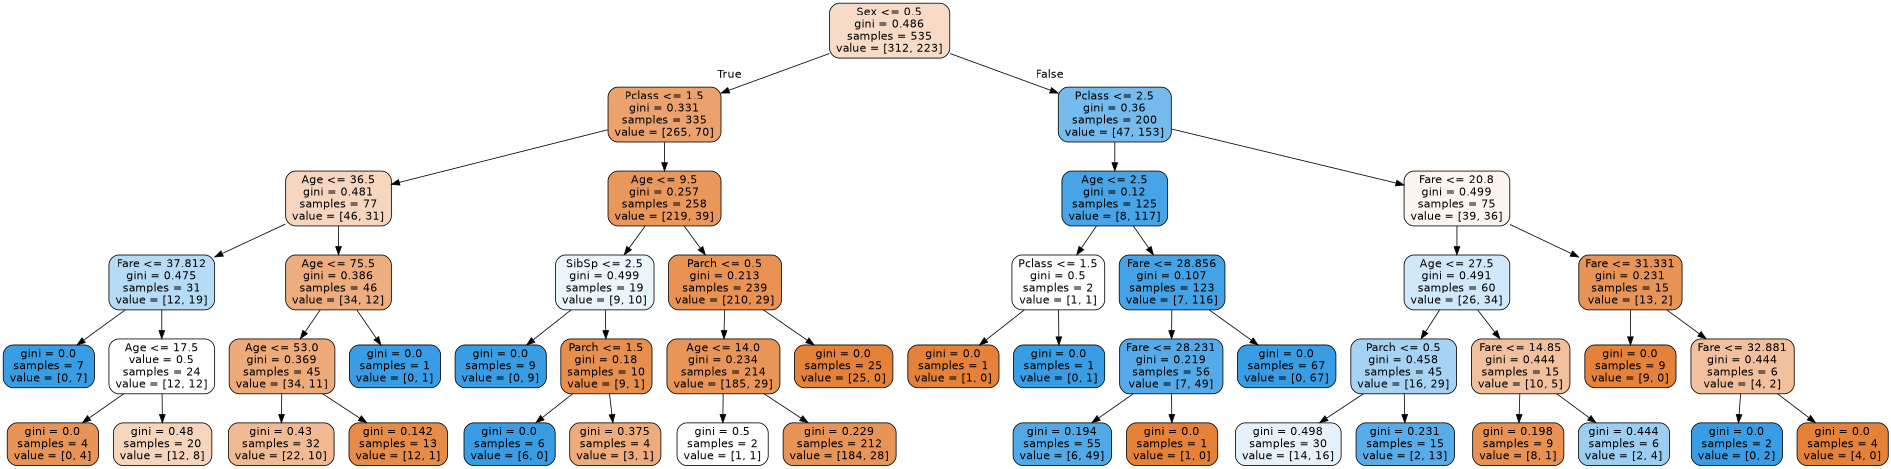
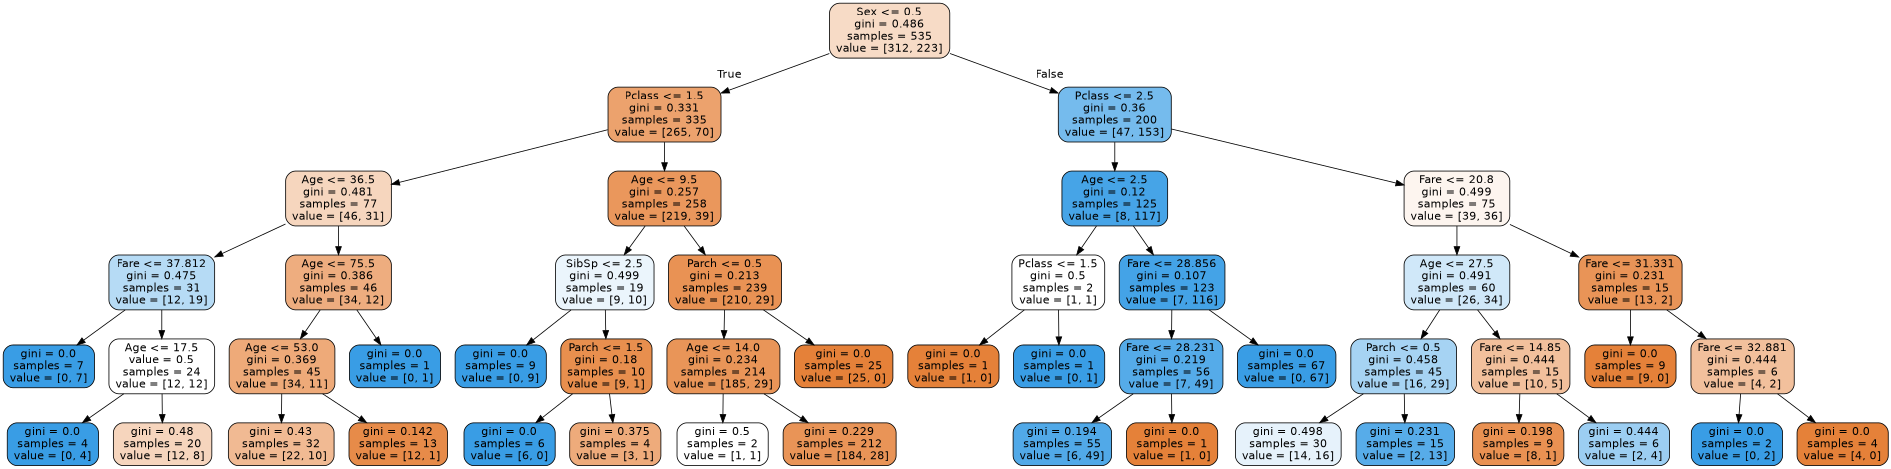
(53, 444) -> (53, 444)
